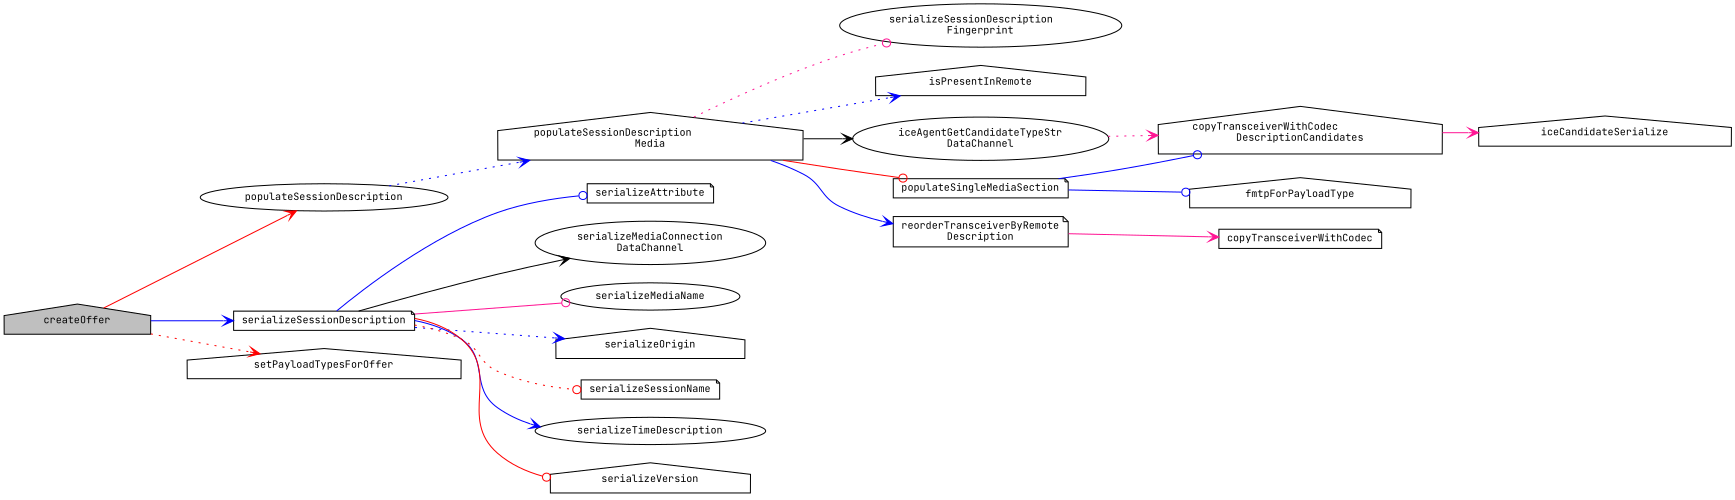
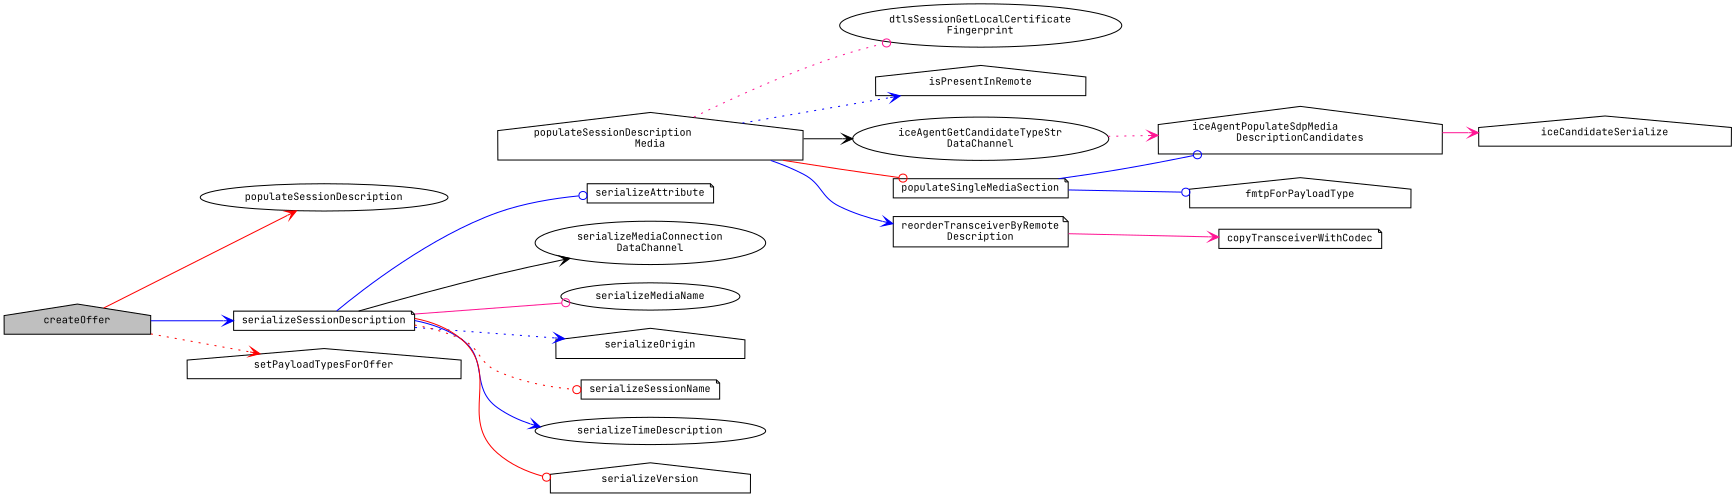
(981, 25) -> (981, 25)
(1300, 133) -> (1300, 133)
(454, 174) -> none
